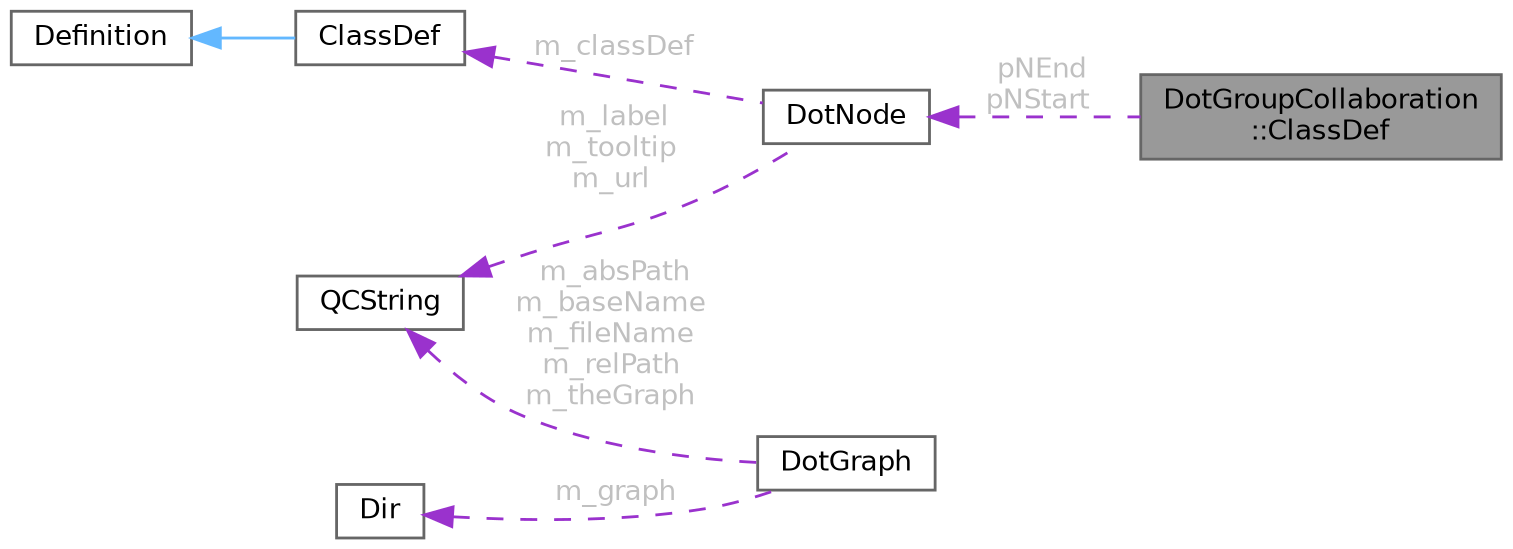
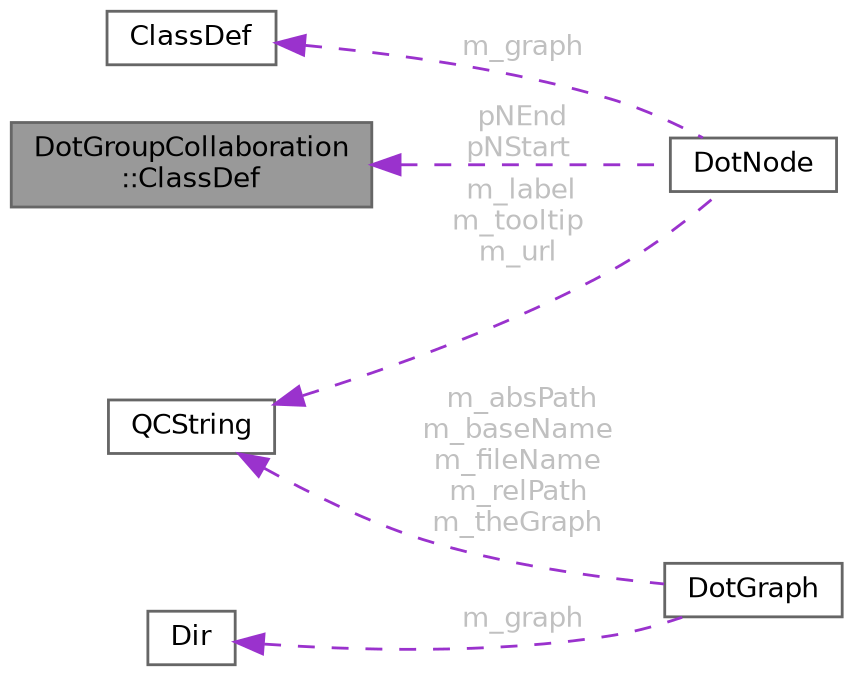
(101, 38) -> none
(611, 48) -> (518, 48)
(1050, 117) -> (535, 165)
